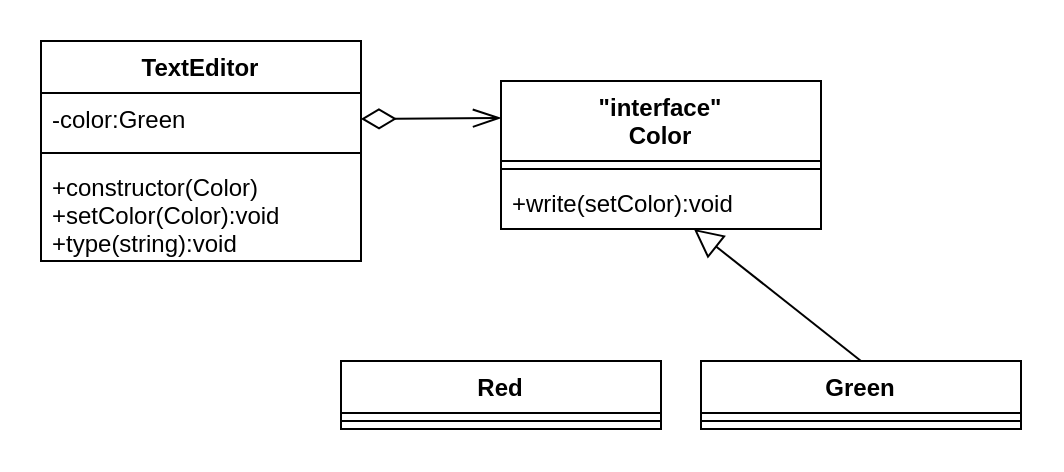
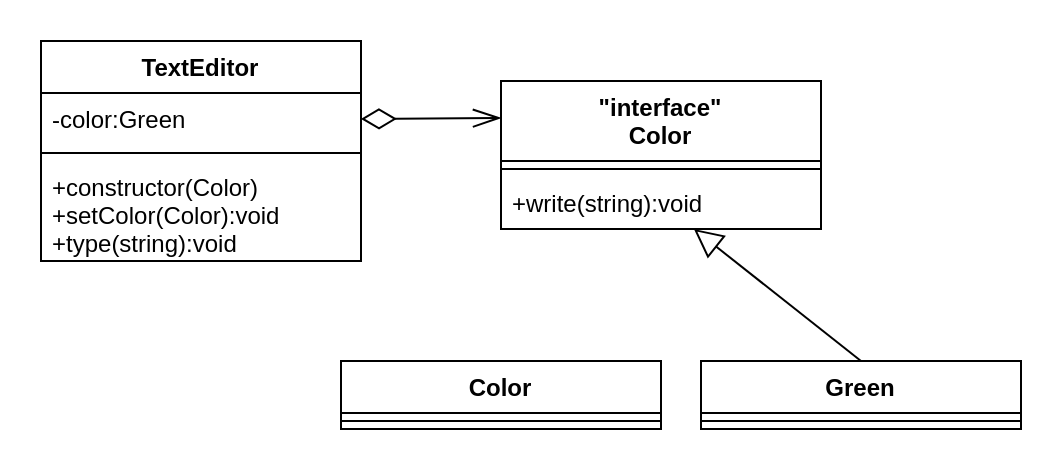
(641, 204) -> (627, 204)
(500, 388) -> (500, 388)
